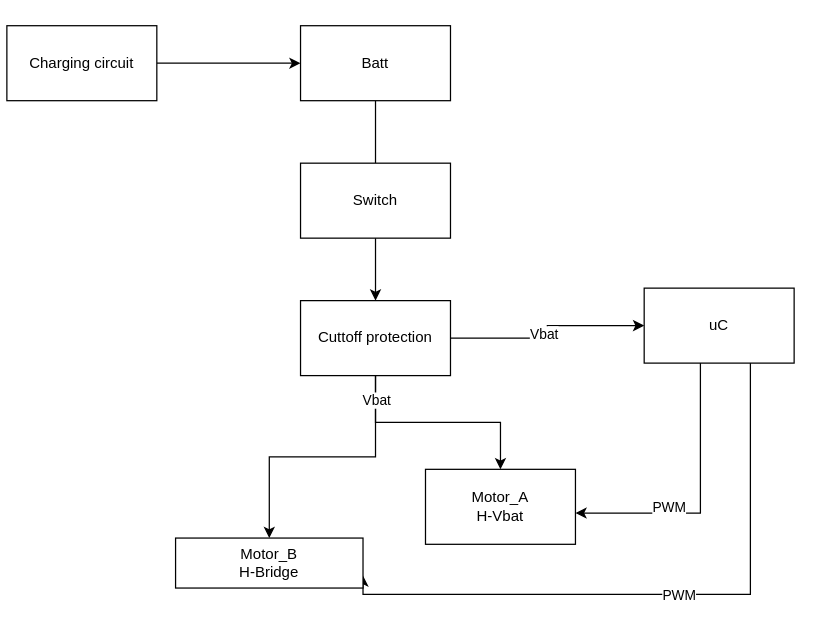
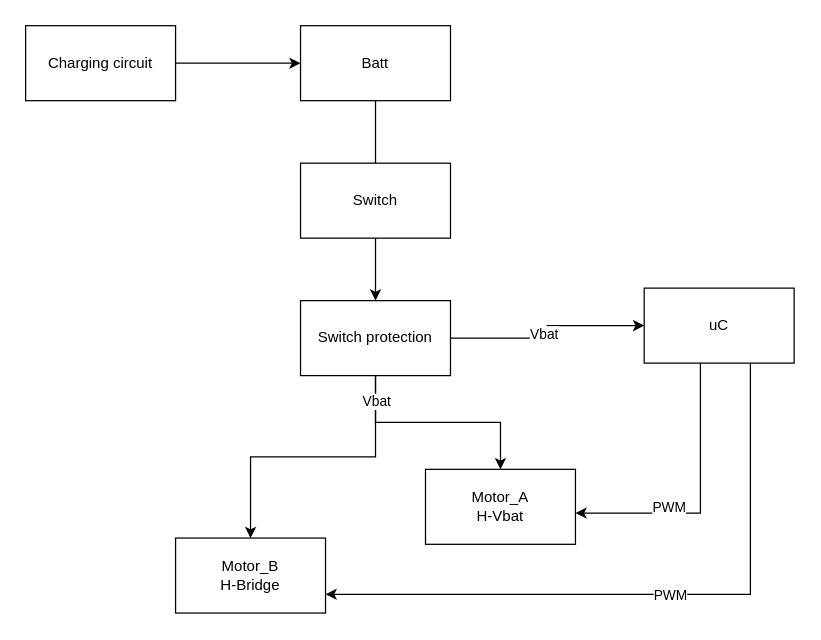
(82, 63) -> (101, 63)
(376, 338) -> (376, 338)
(269, 563) -> (251, 576)
